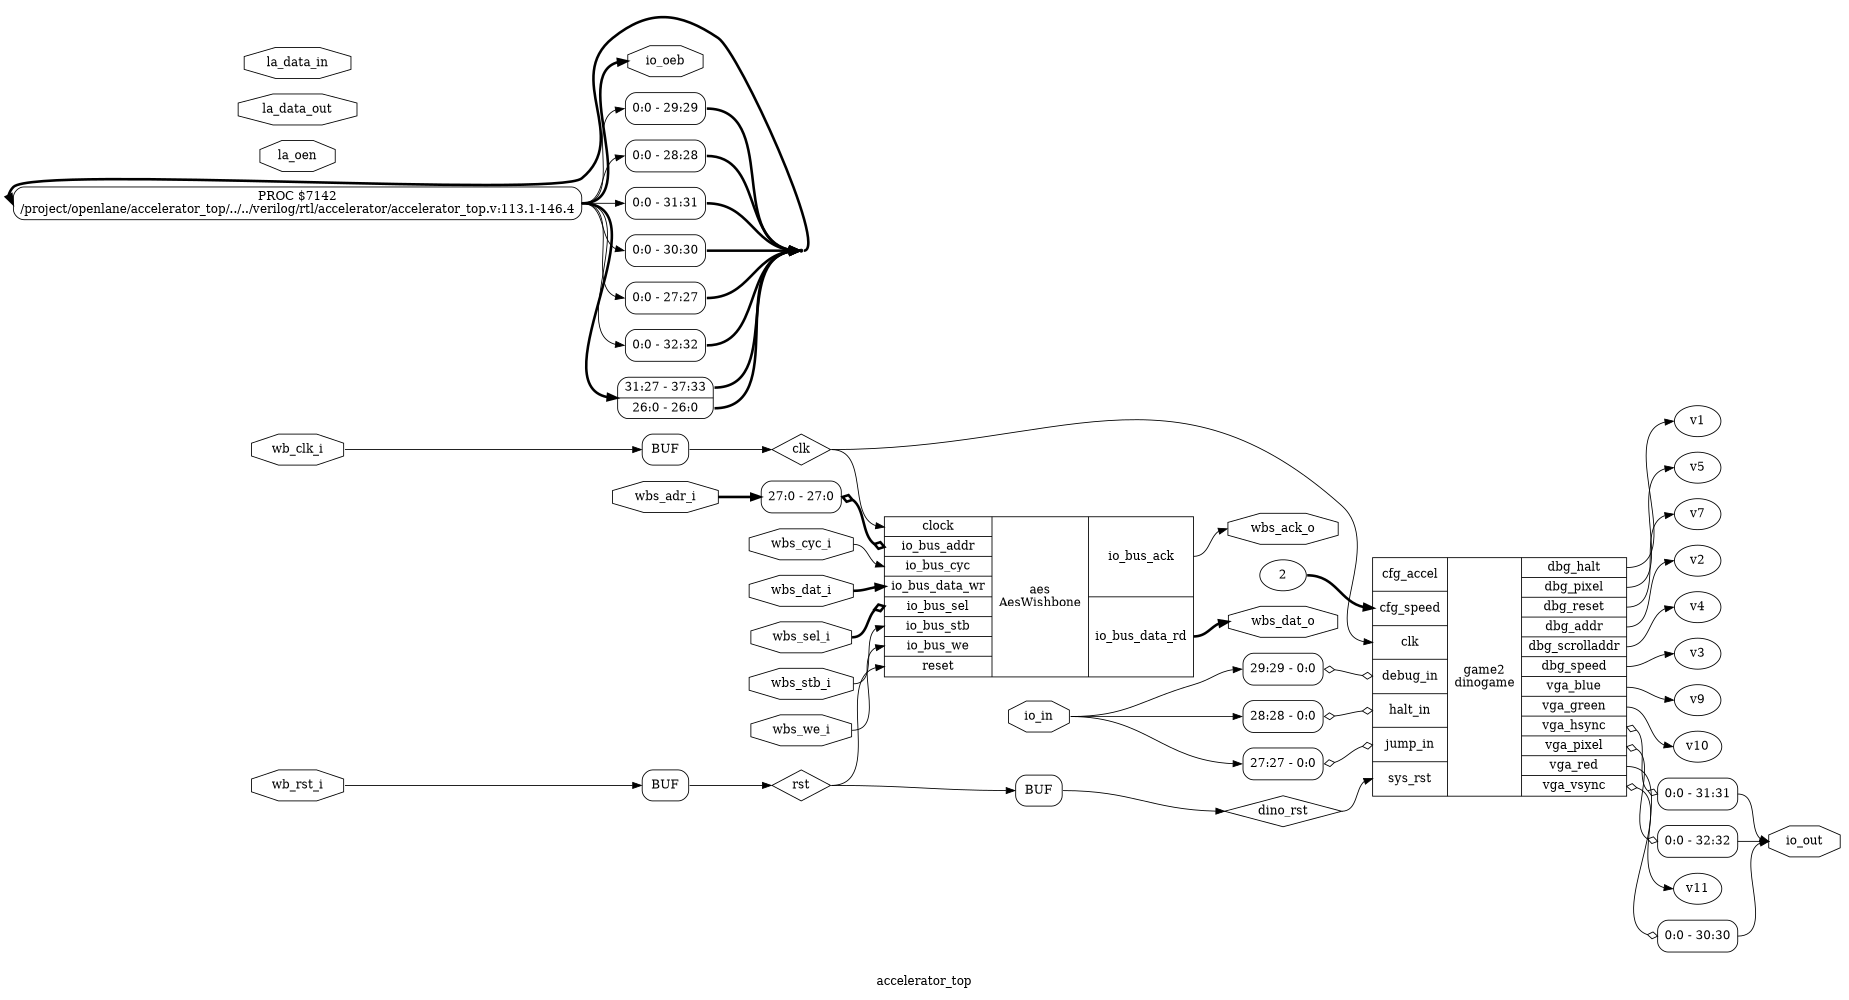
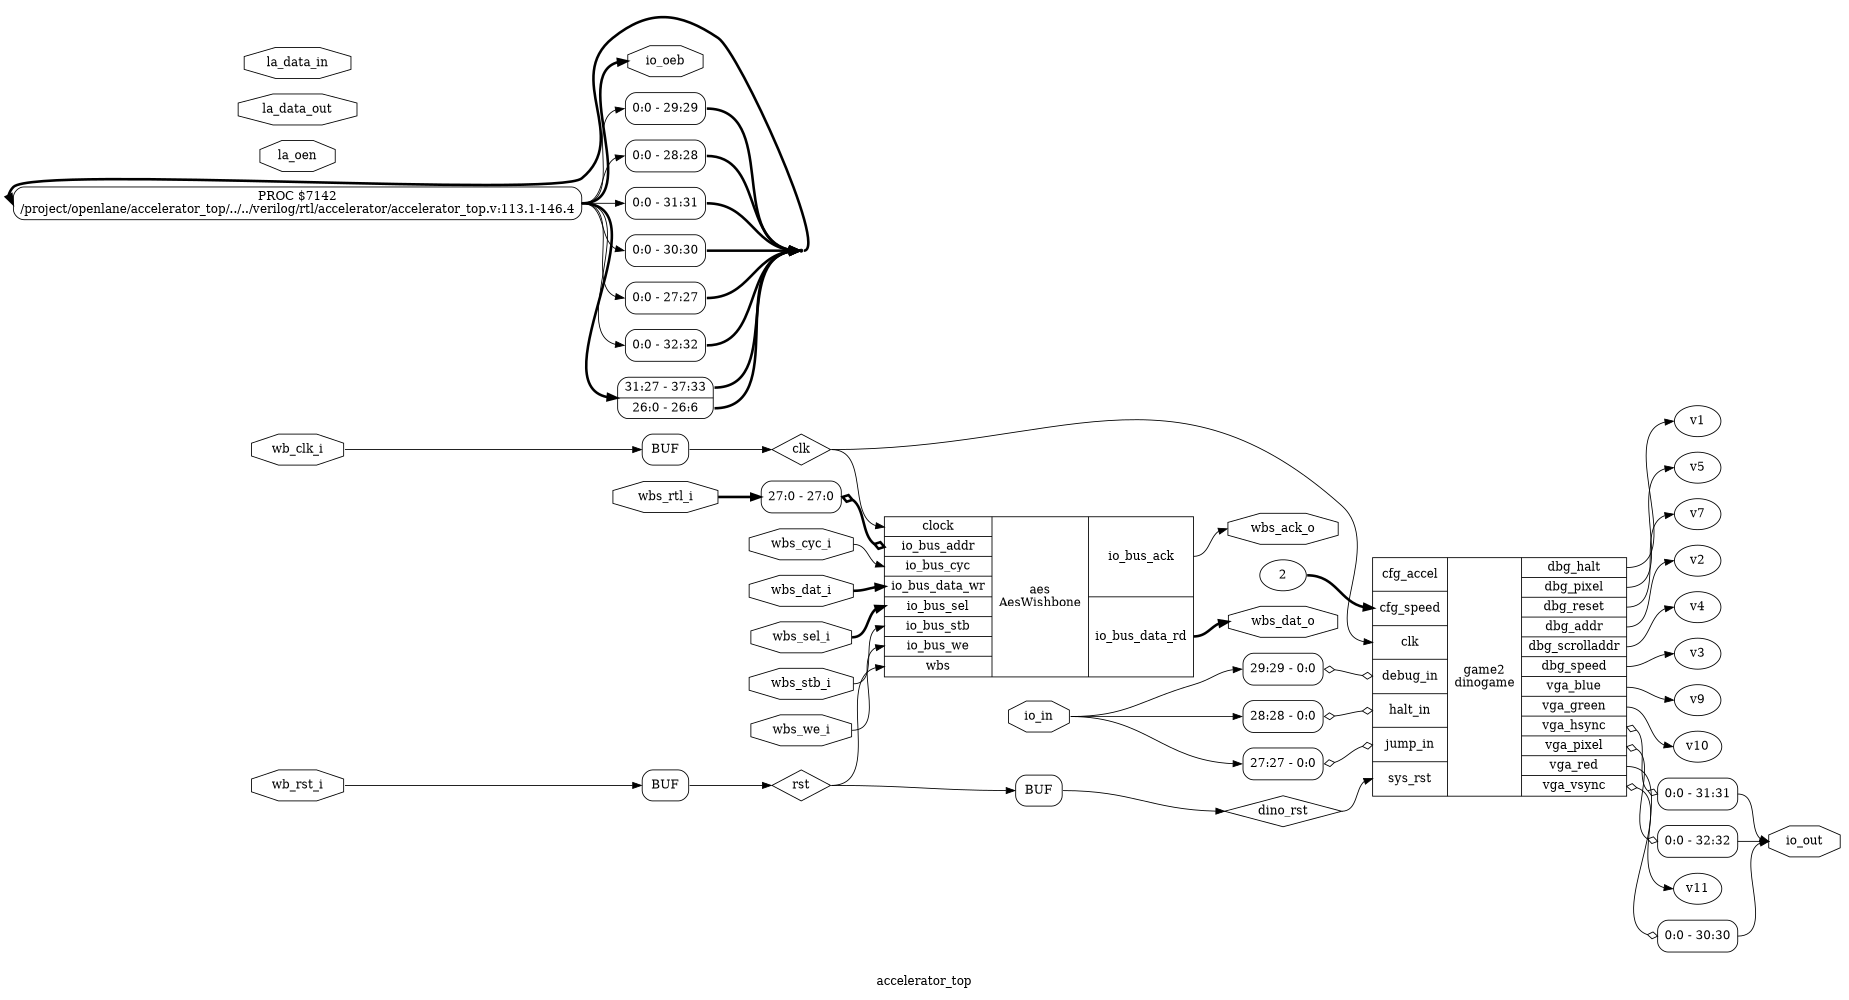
(665, 408) -> (665, 408)
(665, 497) -> (665, 497)
(866, 626) -> (866, 626)
(938, 666) -> (938, 666)
